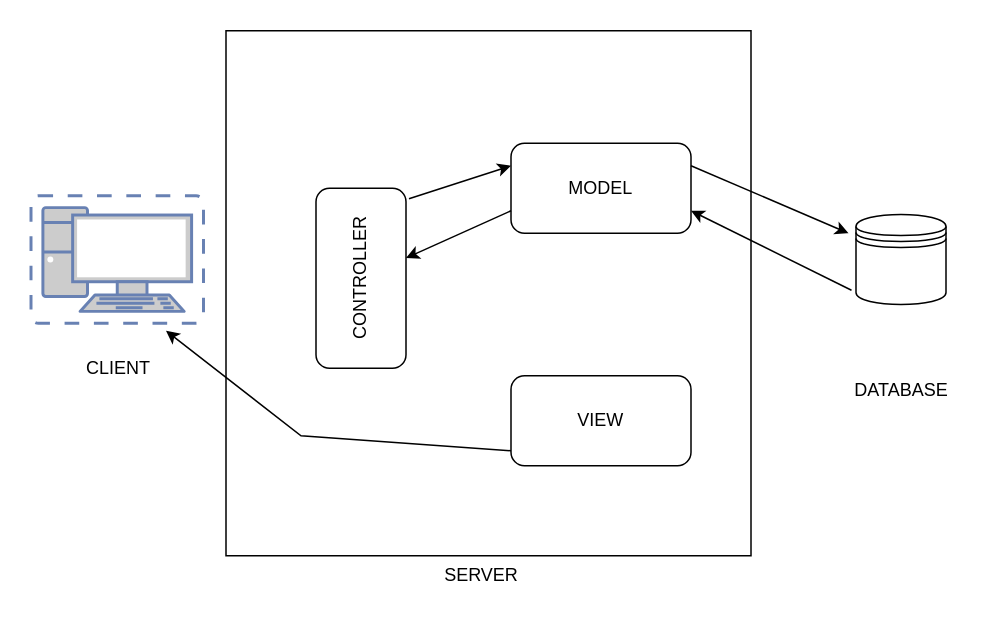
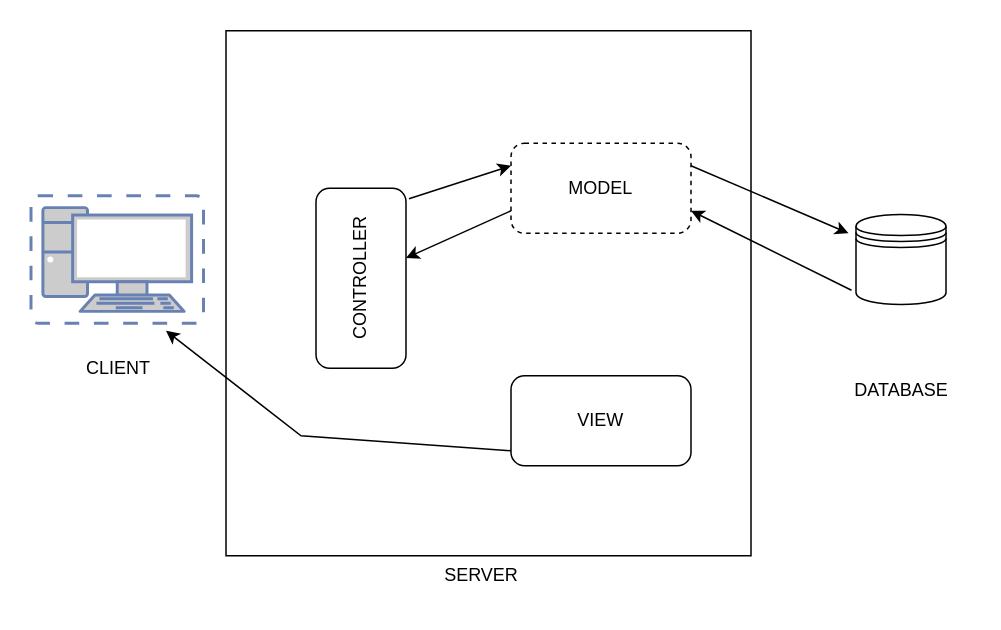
(601, 188) -> (601, 188)
